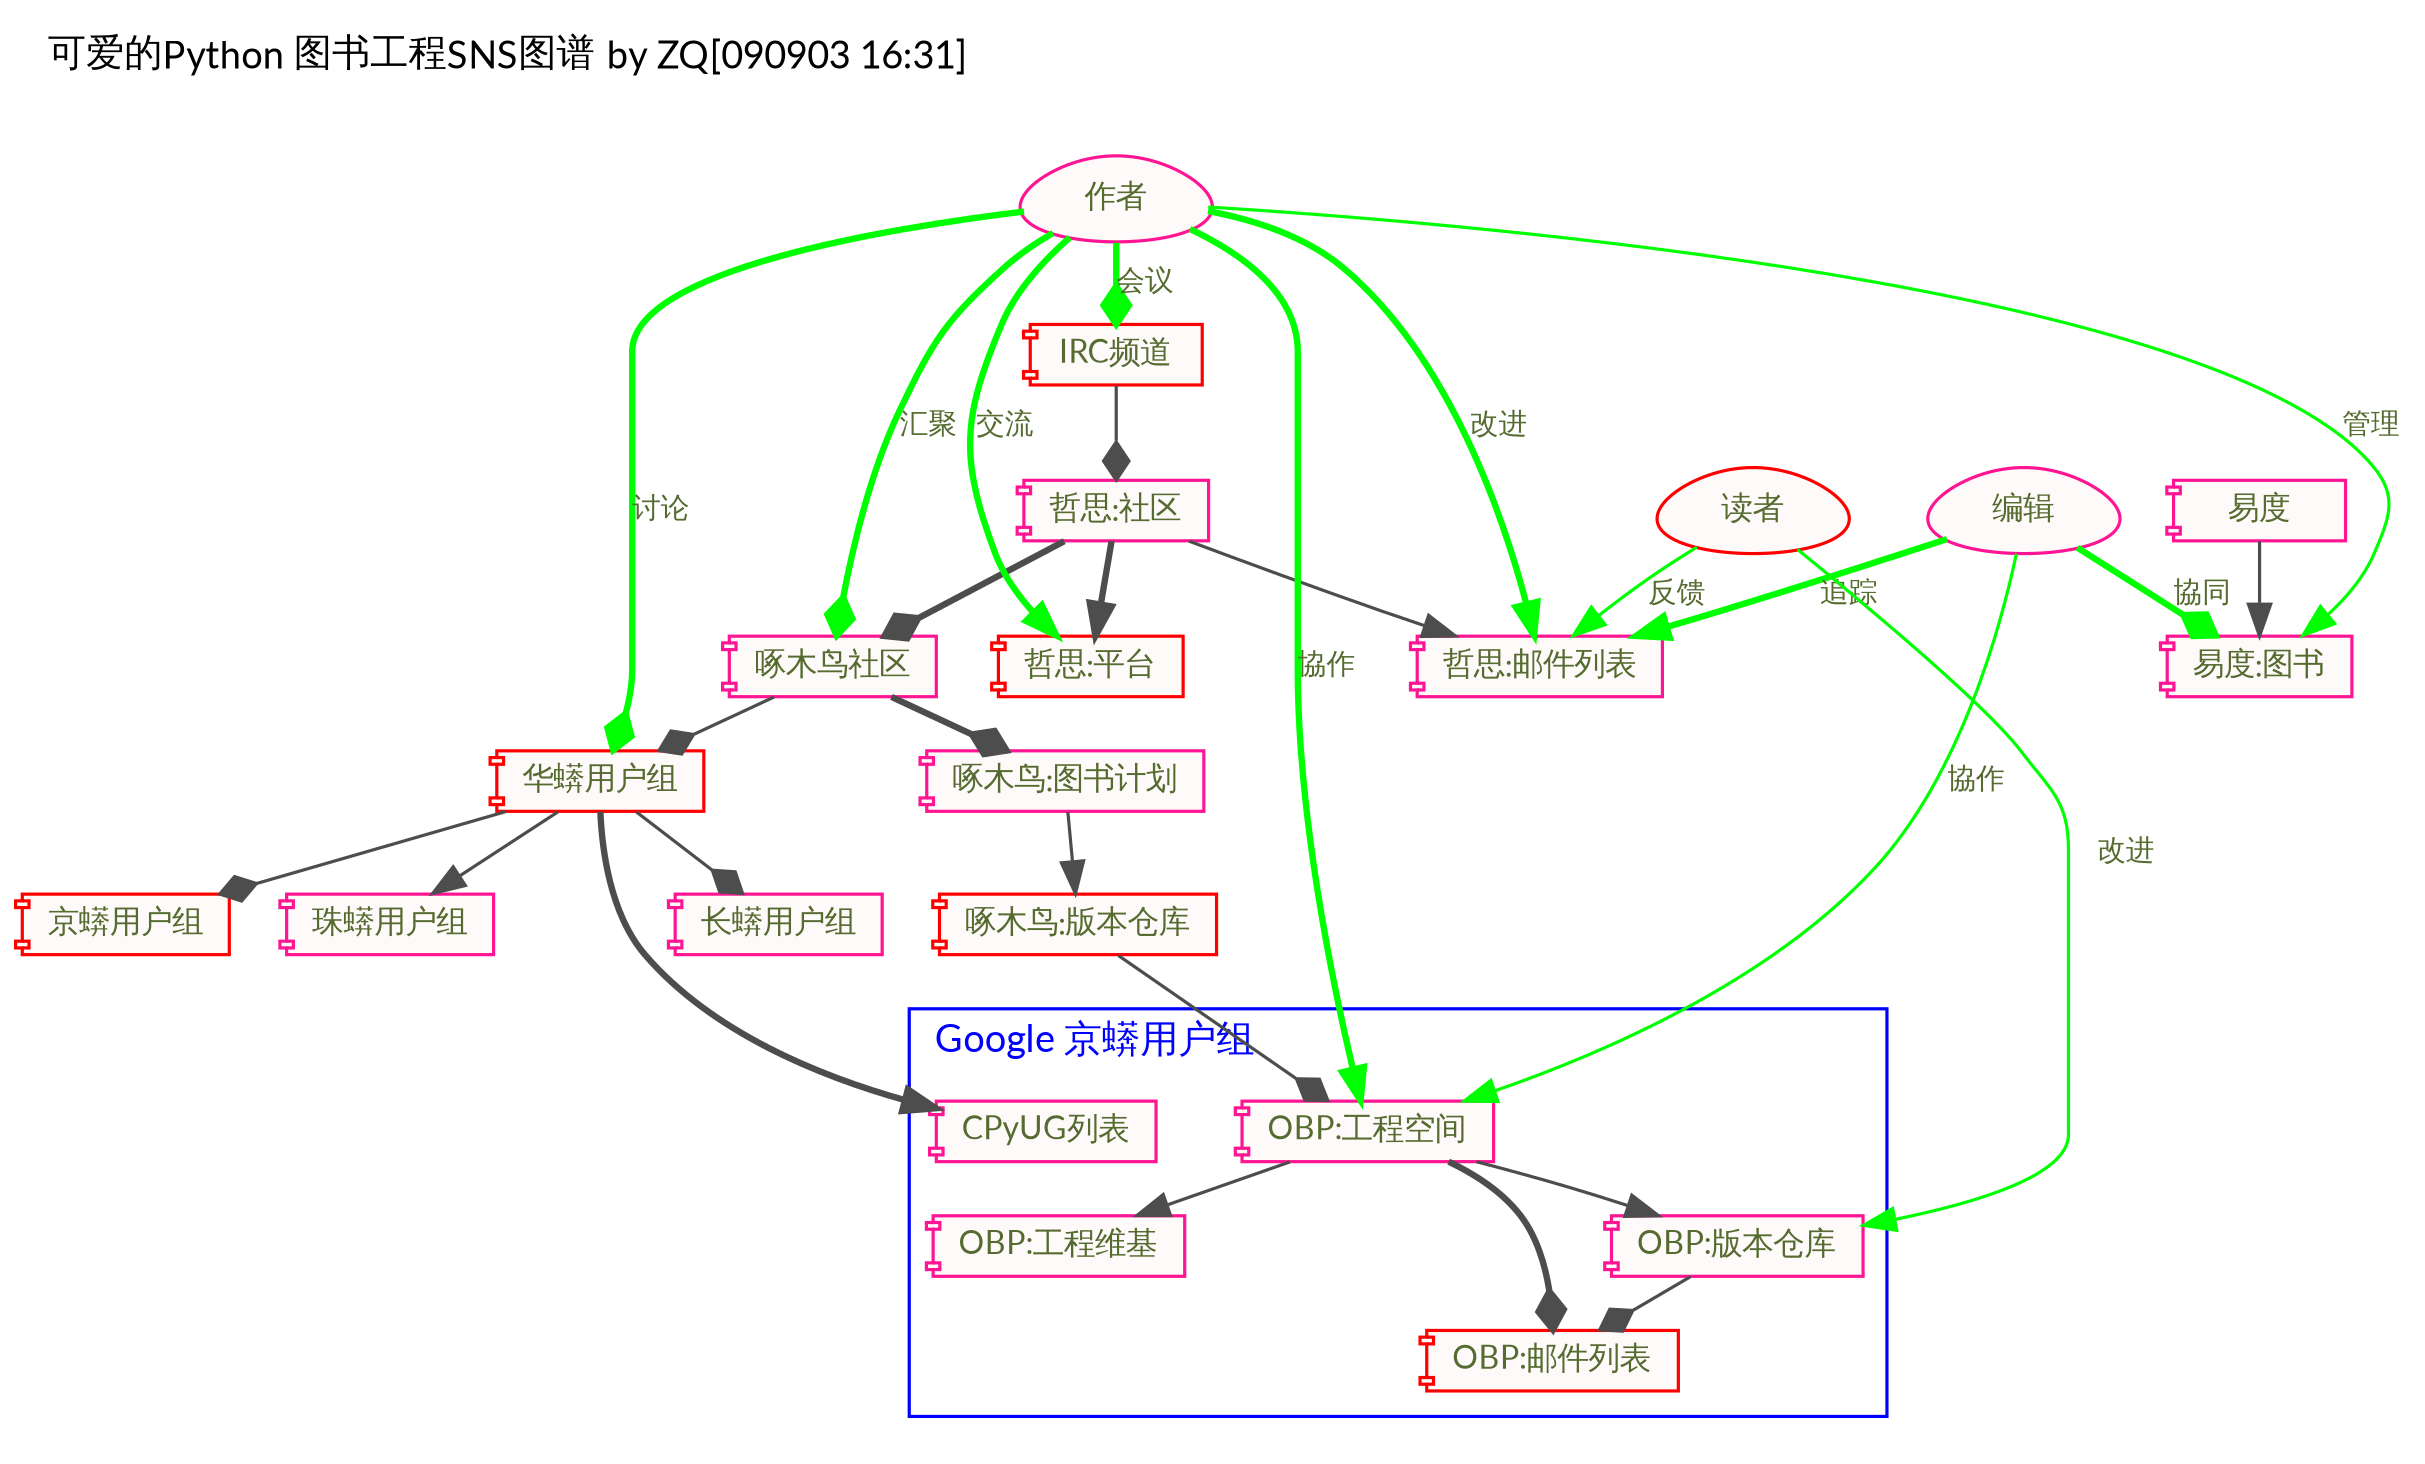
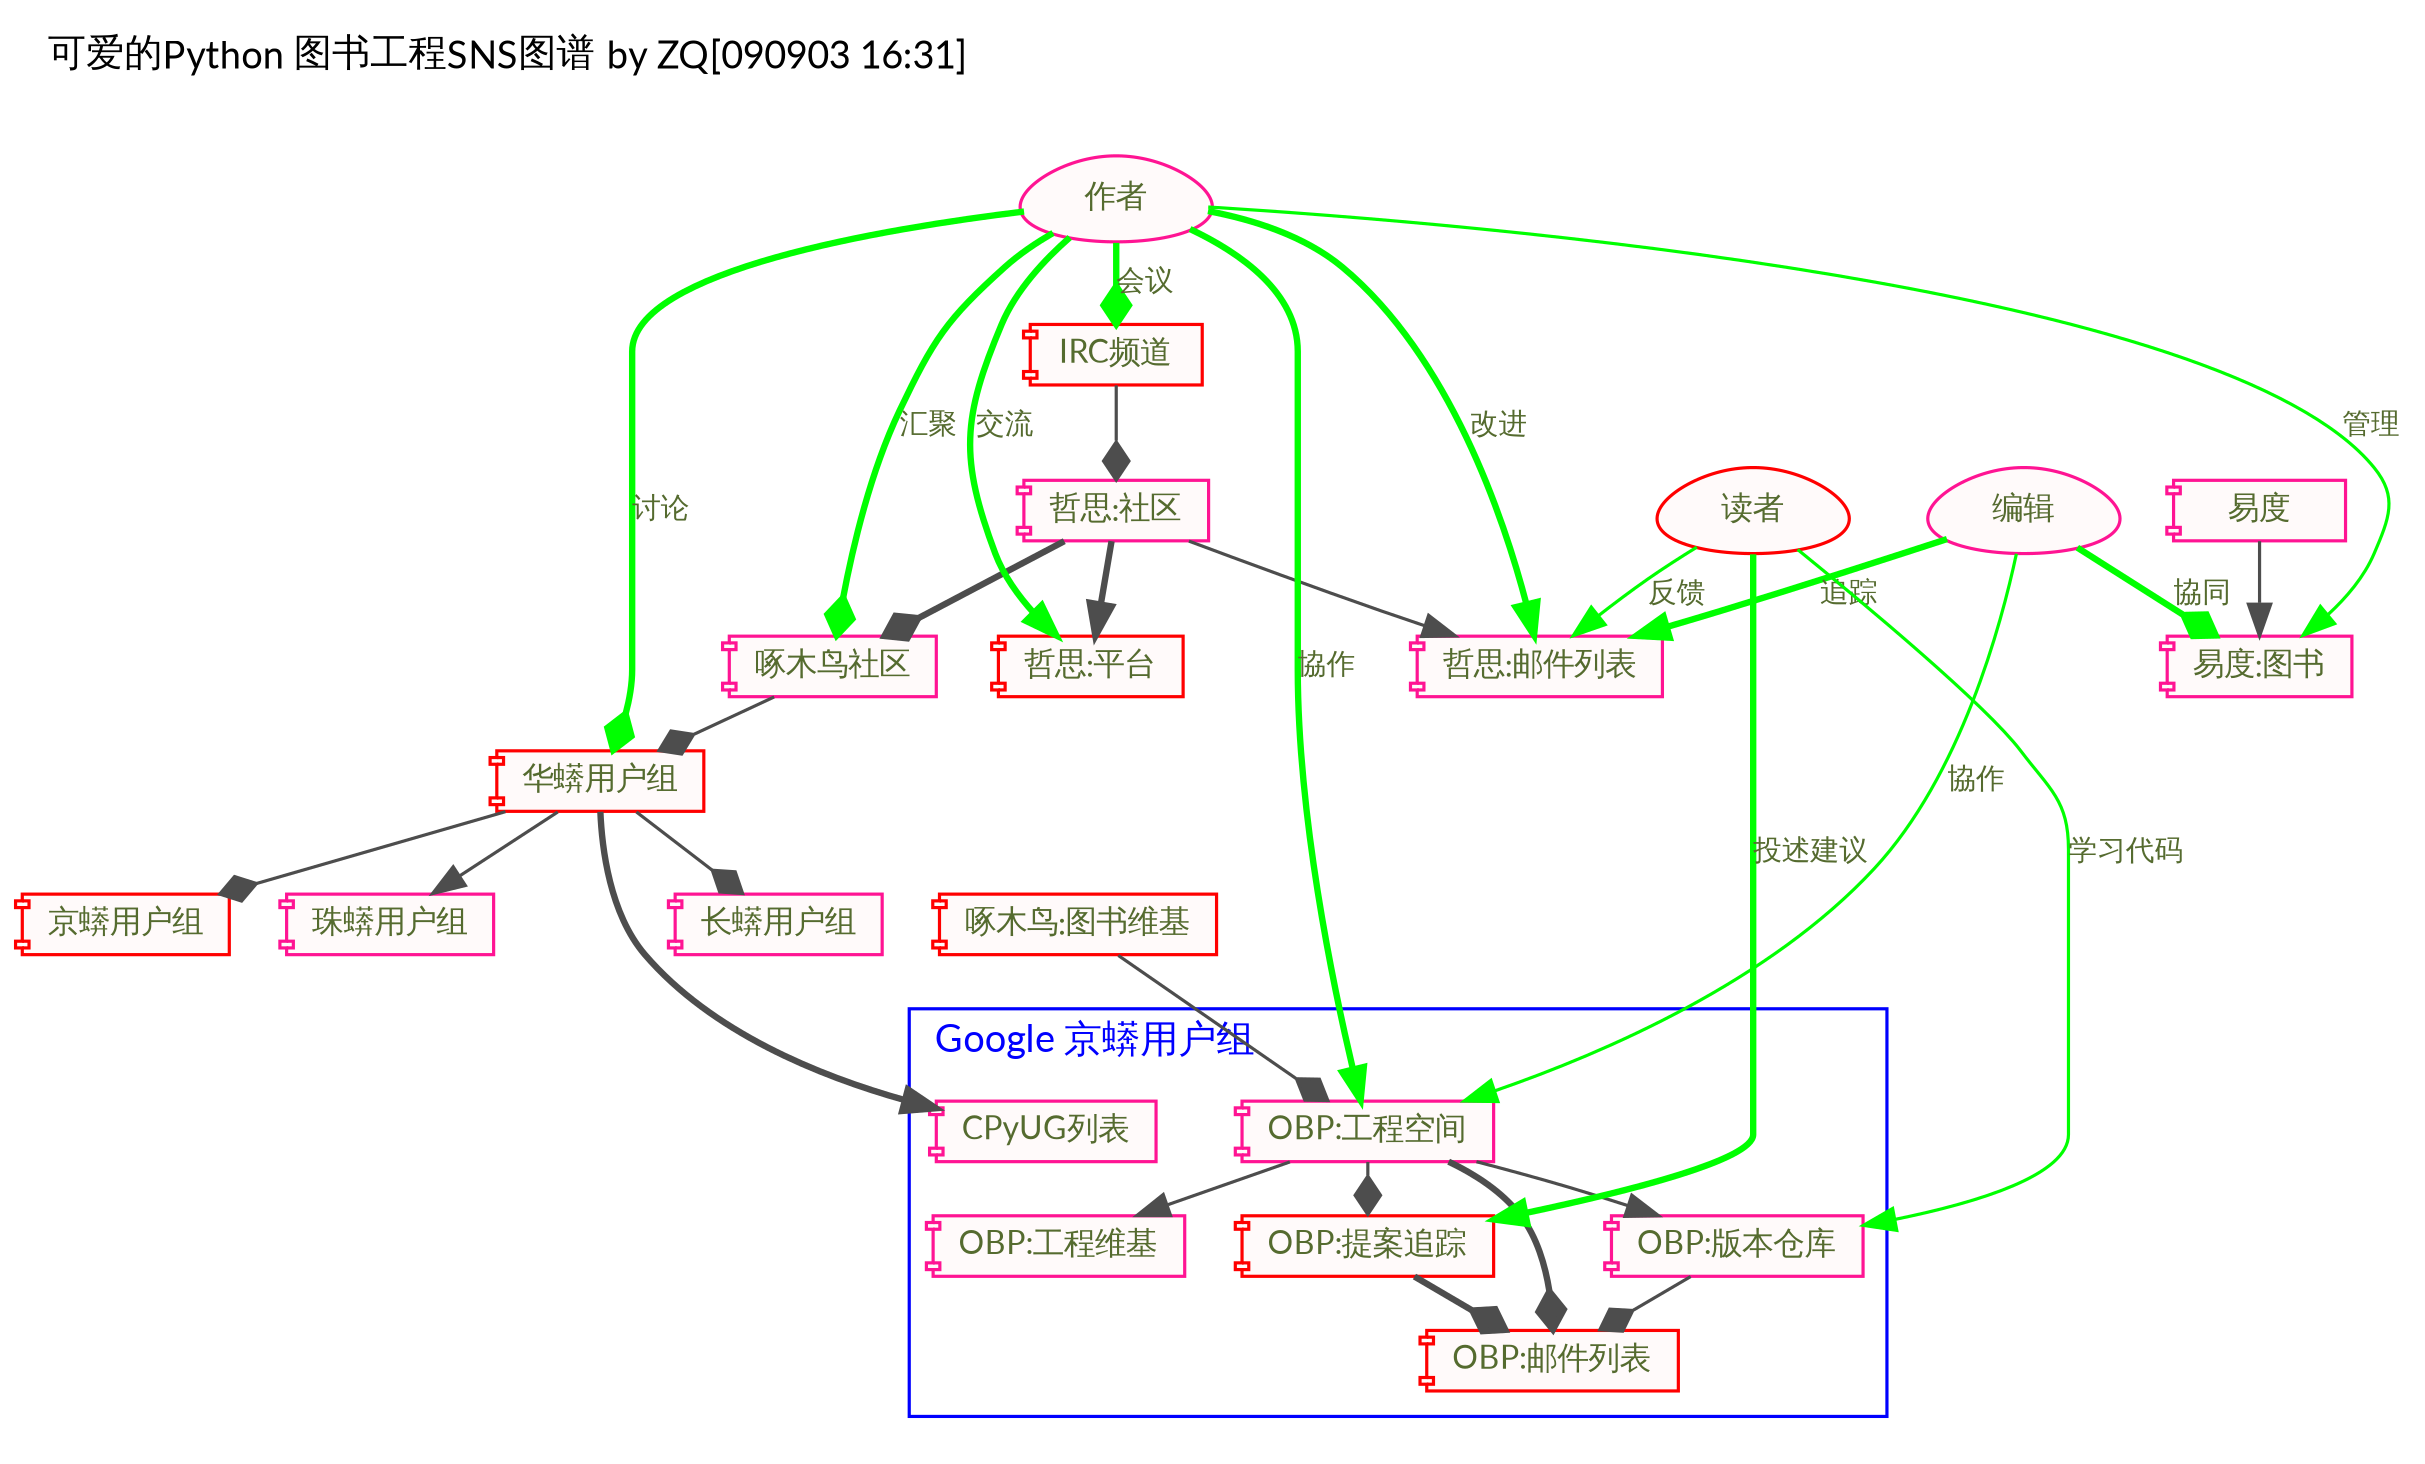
(1065, 781) -> none
(2127, 853) -> (2127, 853)
(1078, 924) -> (1078, 924)
none -> (1368, 1246)
